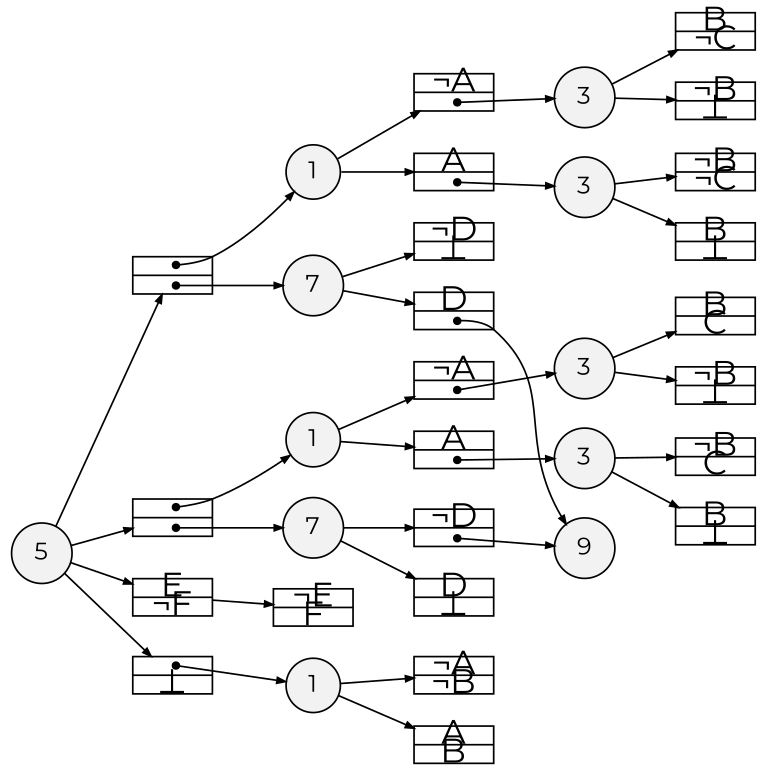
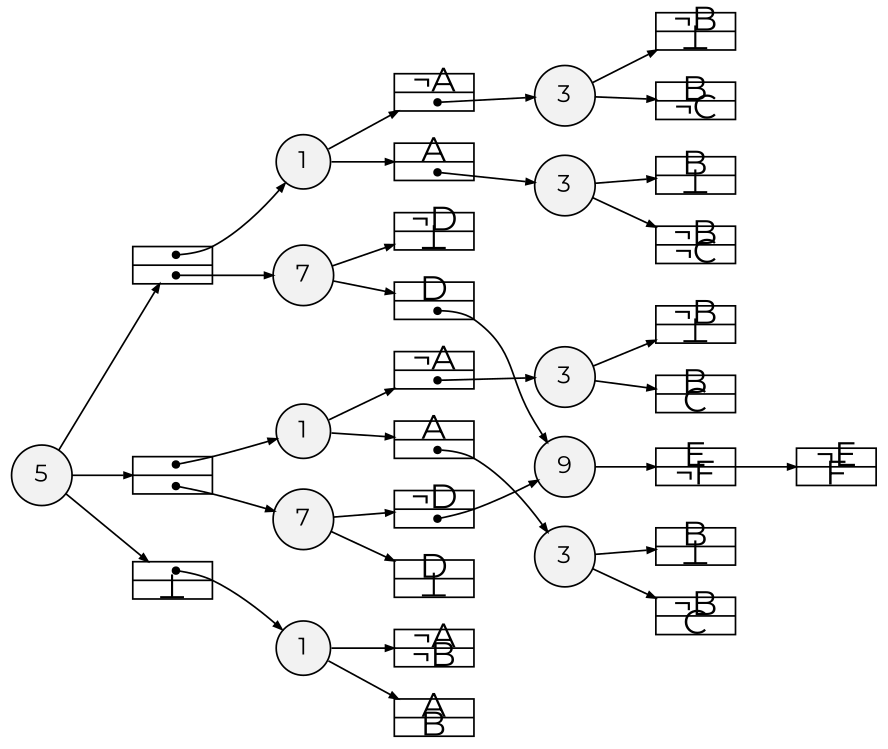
(97, 572) -> (621, 467)
